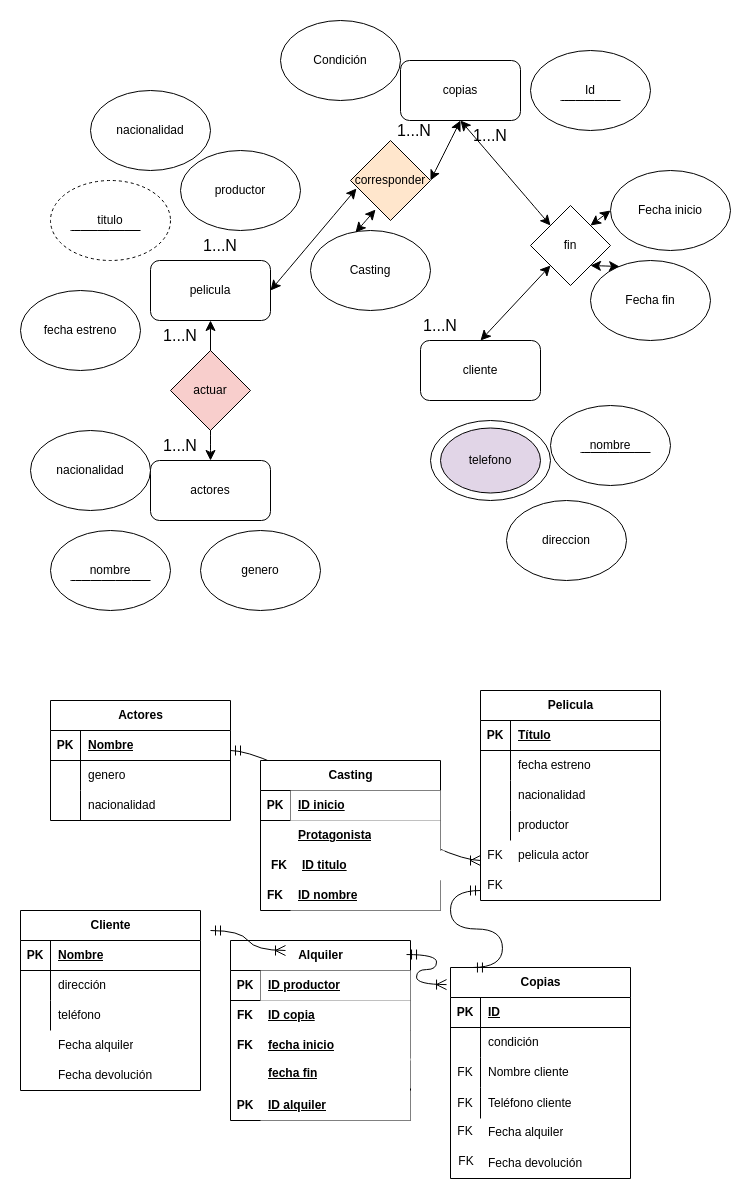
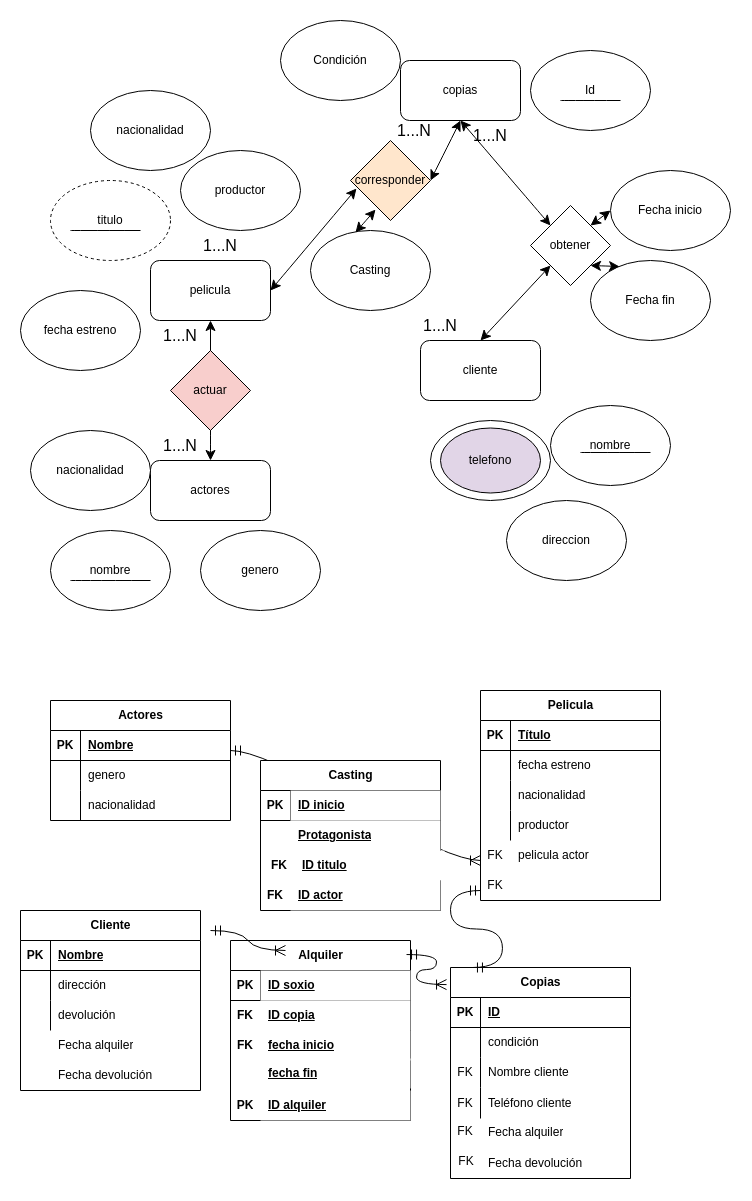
(571, 246) -> (571, 246)
(327, 896) -> (324, 896)
(307, 986) -> (292, 986)
(84, 1016) -> (89, 1016)
